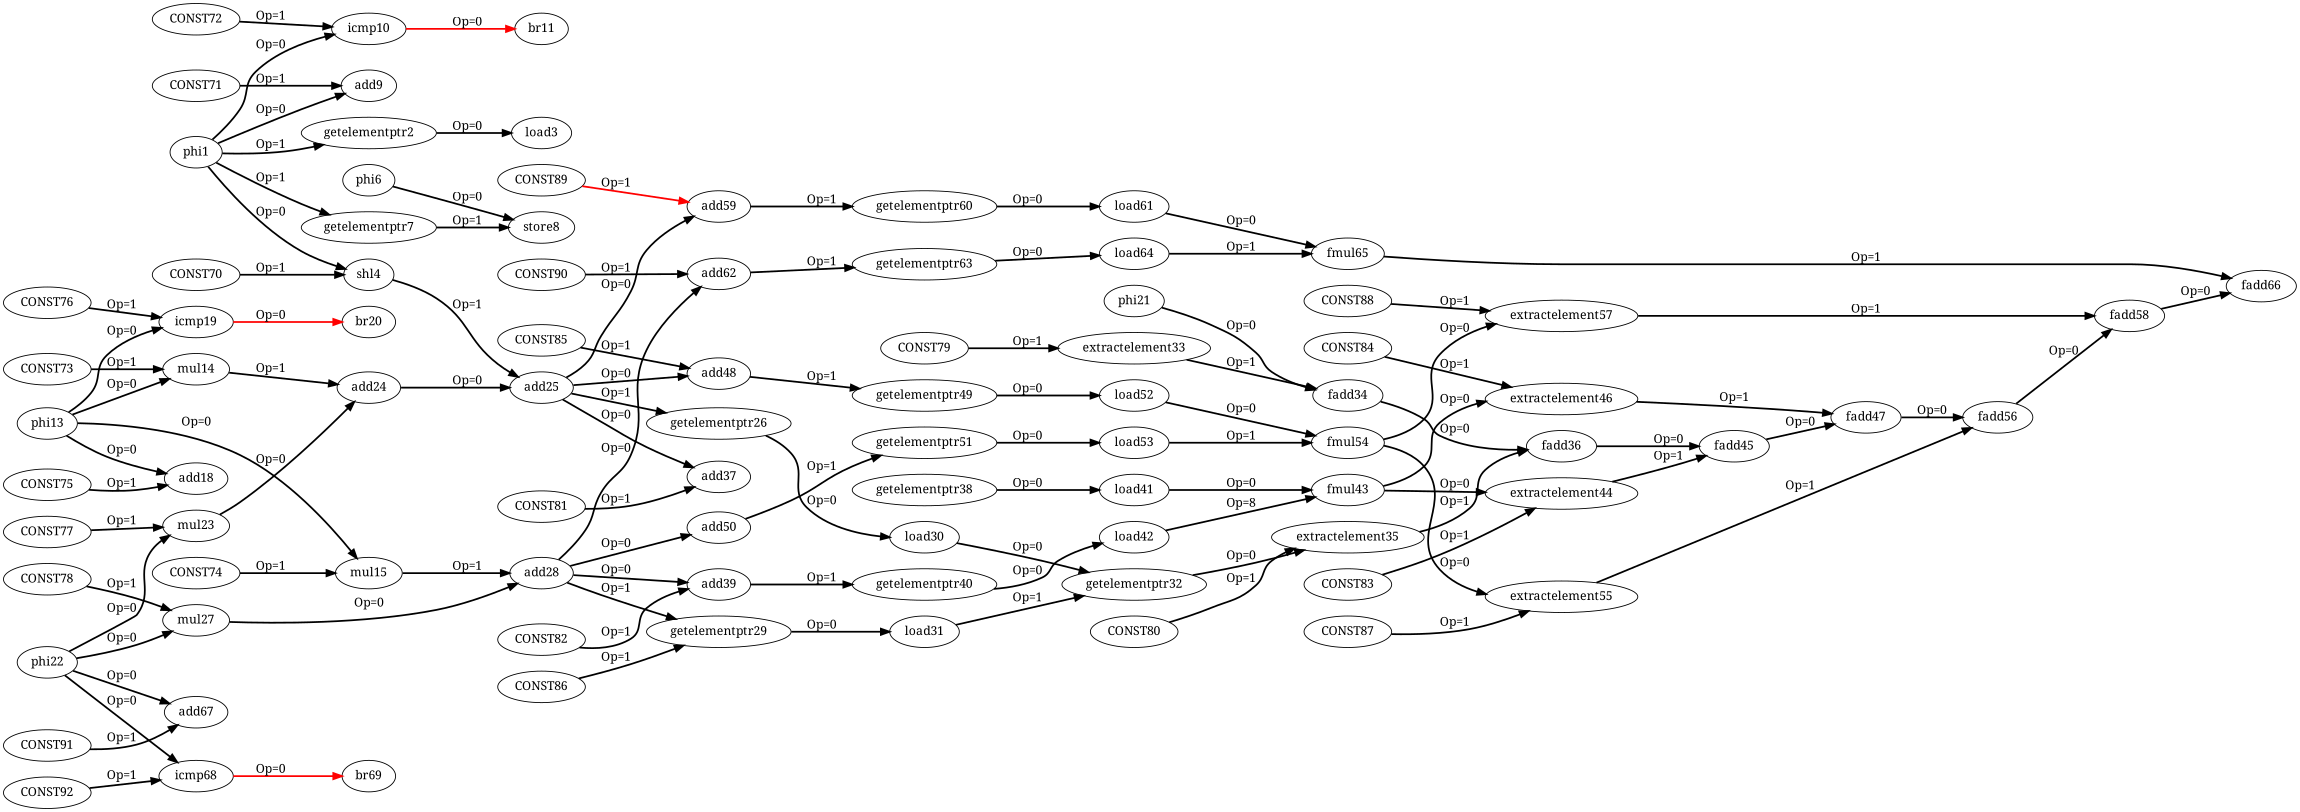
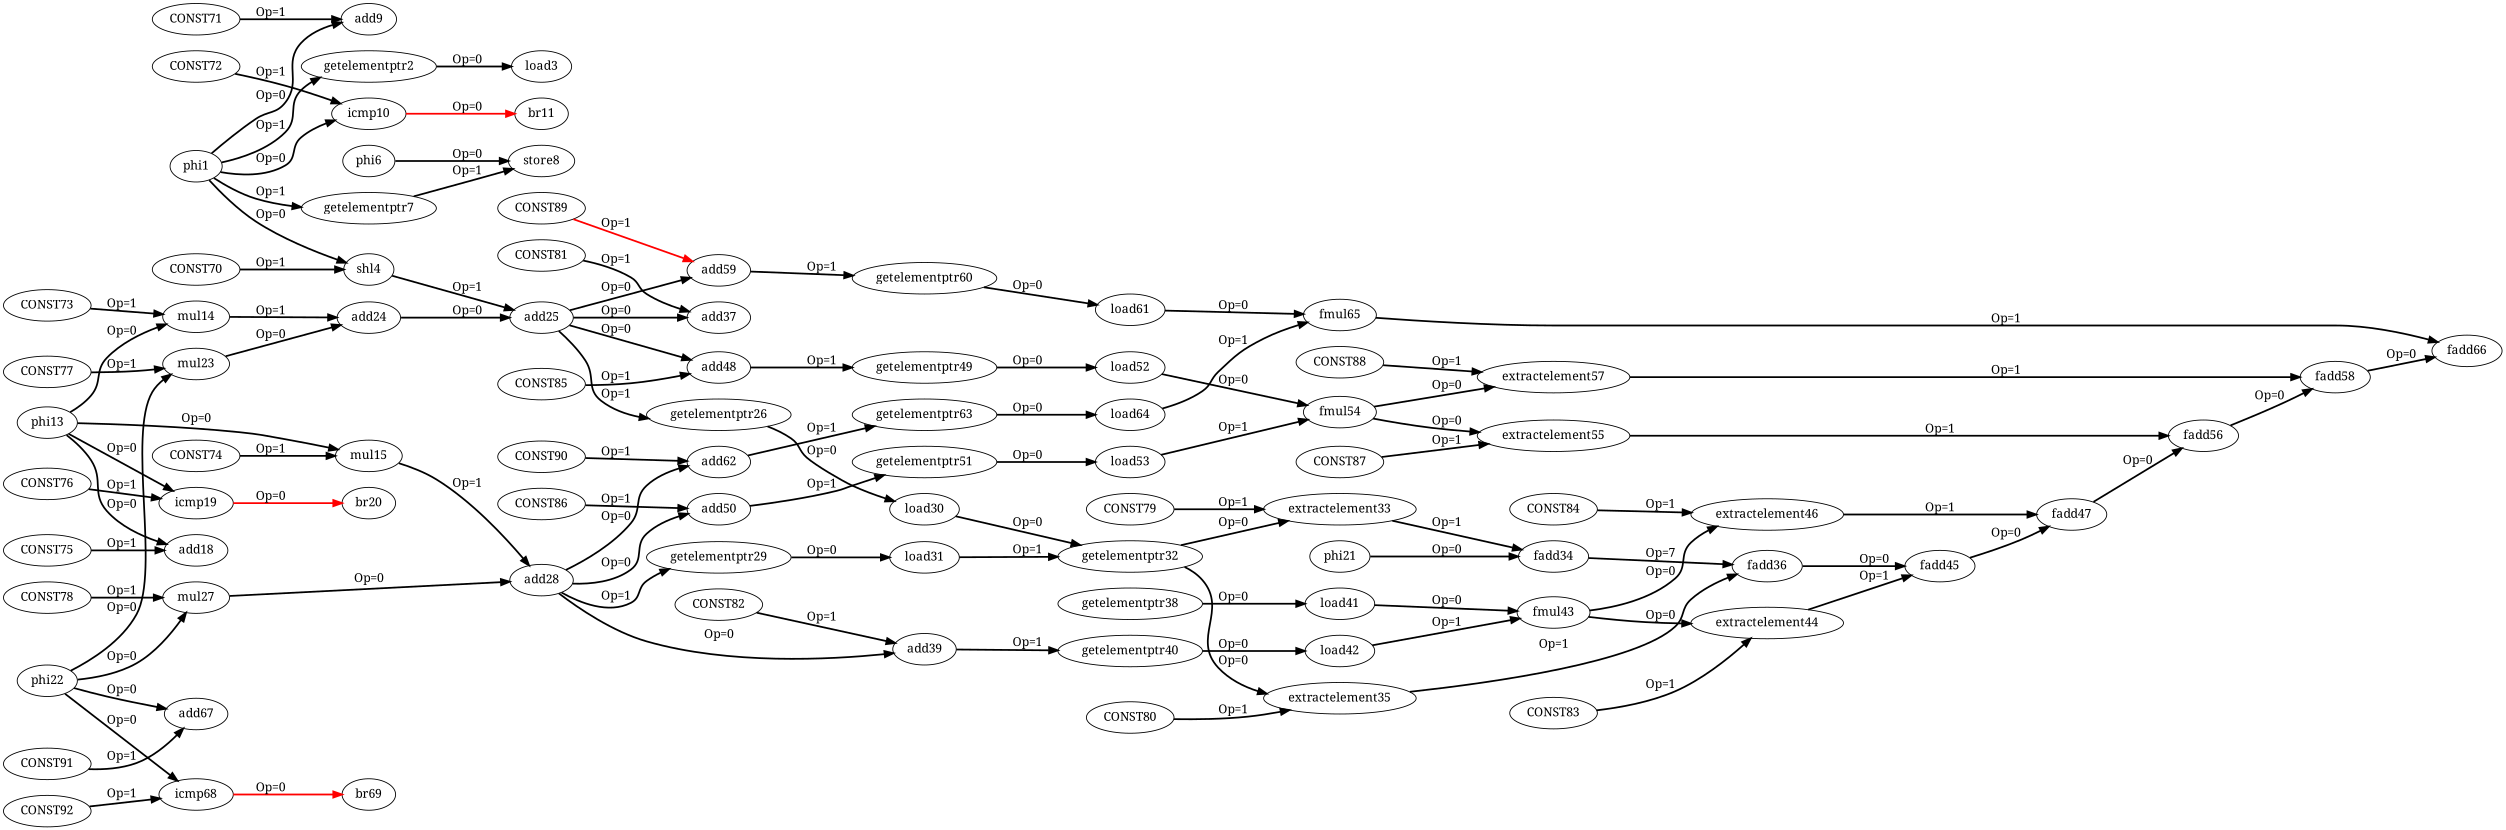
(1455, 429) -> (1660, 553)
(1241, 504) -> (1447, 623)
none -> (1230, 534)
(627, 665) -> (632, 507)
